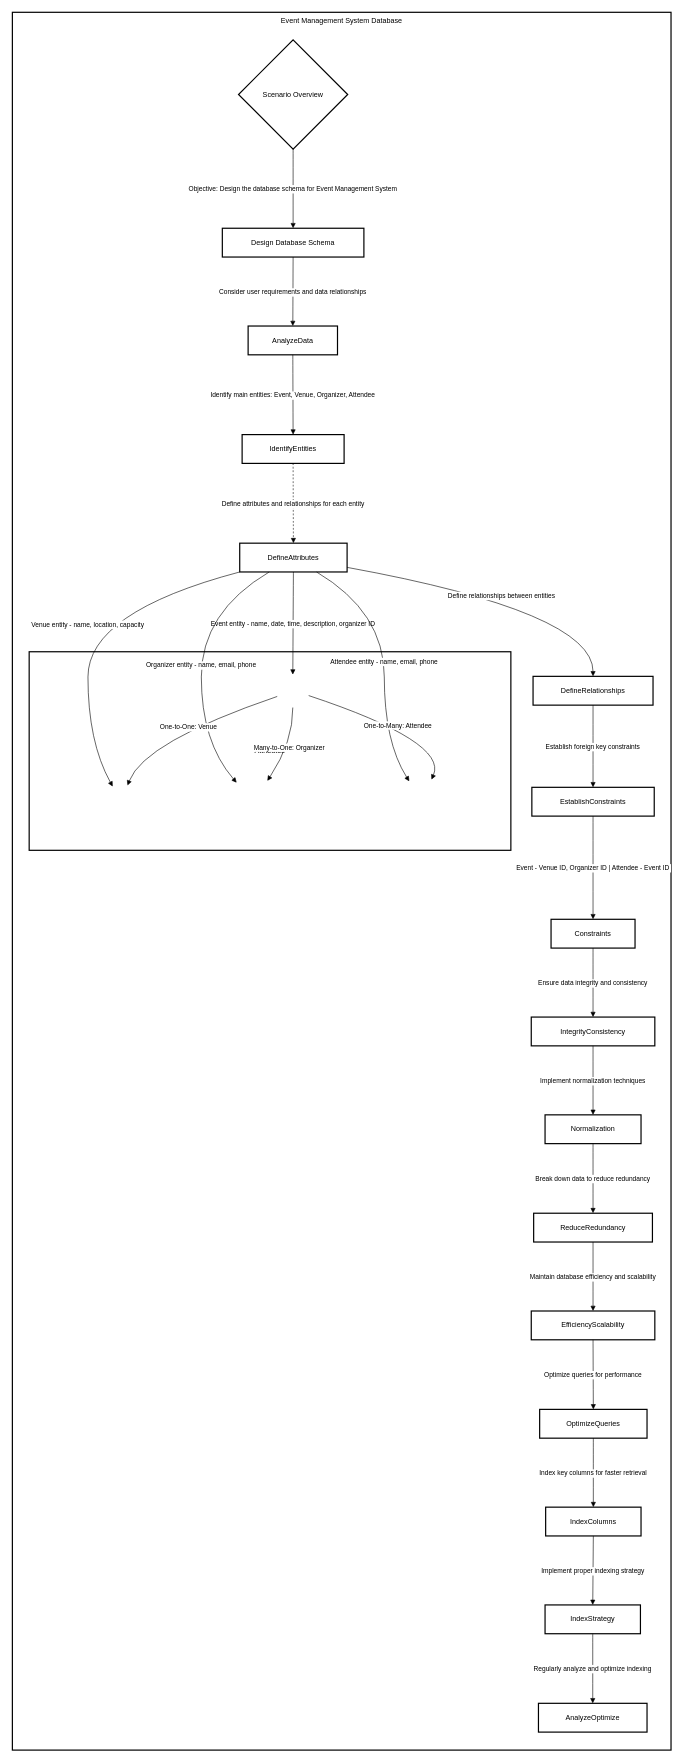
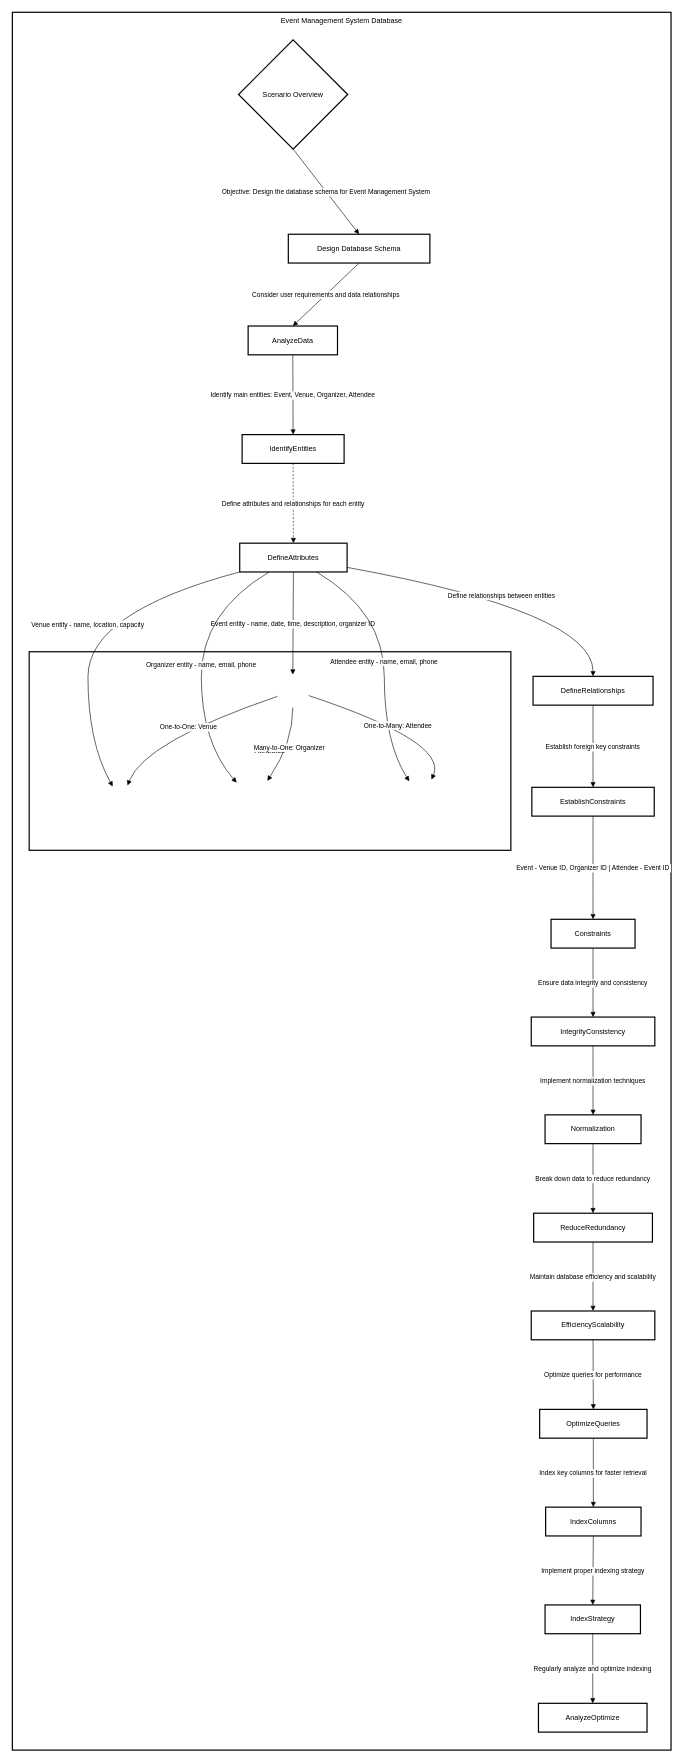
(293, 243) -> (359, 249)
